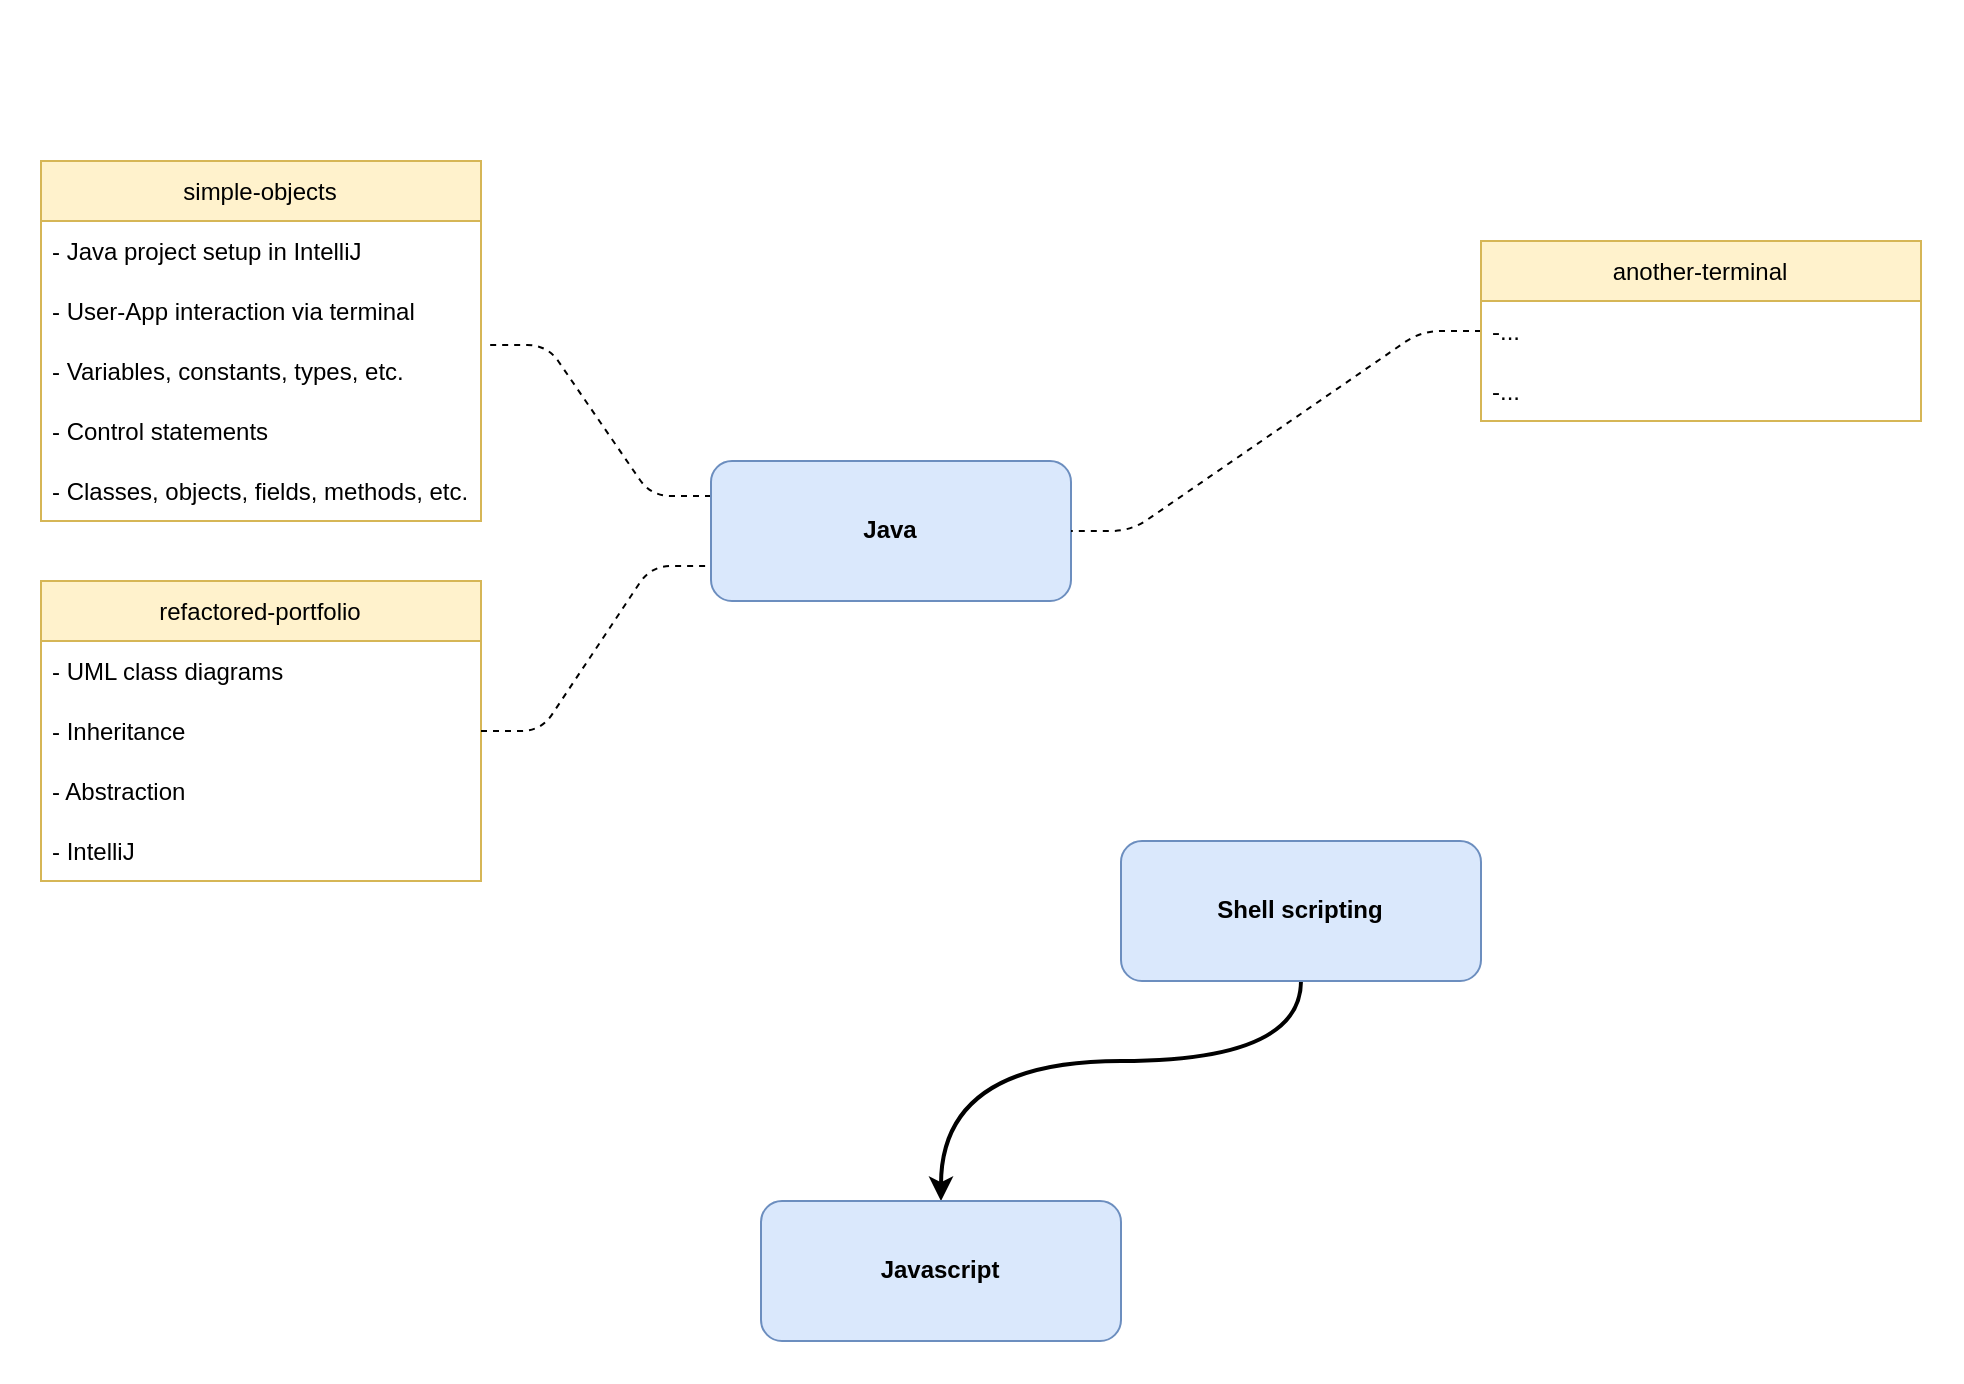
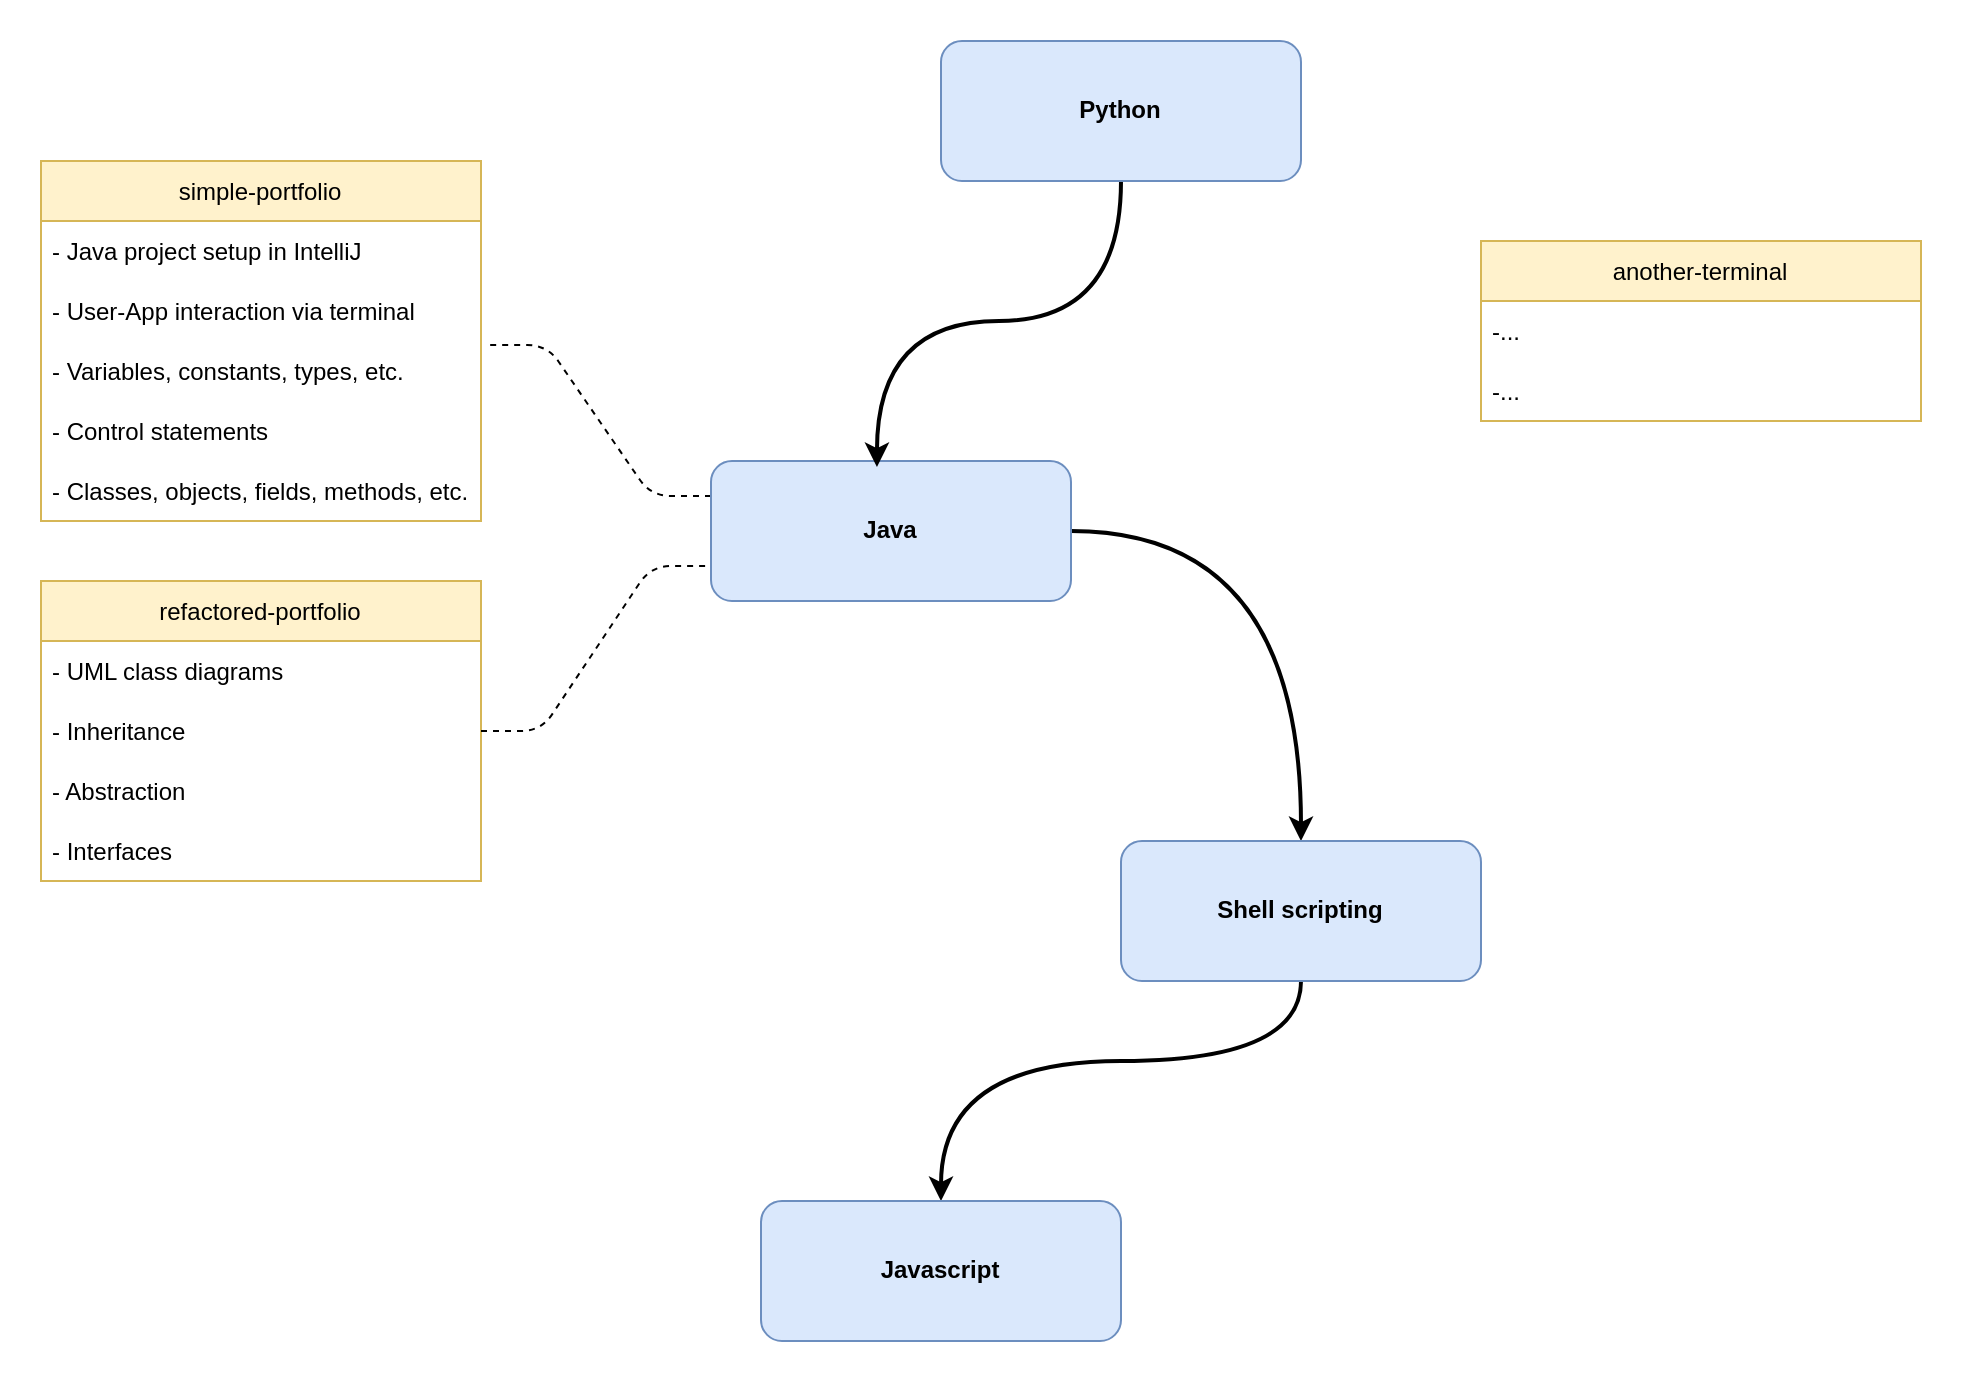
none -> (1121, 111)
(260, 192) -> (260, 192)
none -> (1004, 321)
(1293, 419) -> none
none -> (1264, 636)
(107, 852) -> (130, 852)
